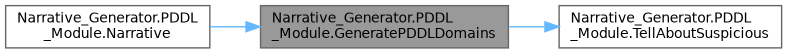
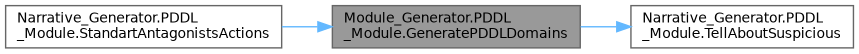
(108, 27) -> (144, 27)
(384, 27) -> (456, 27)
